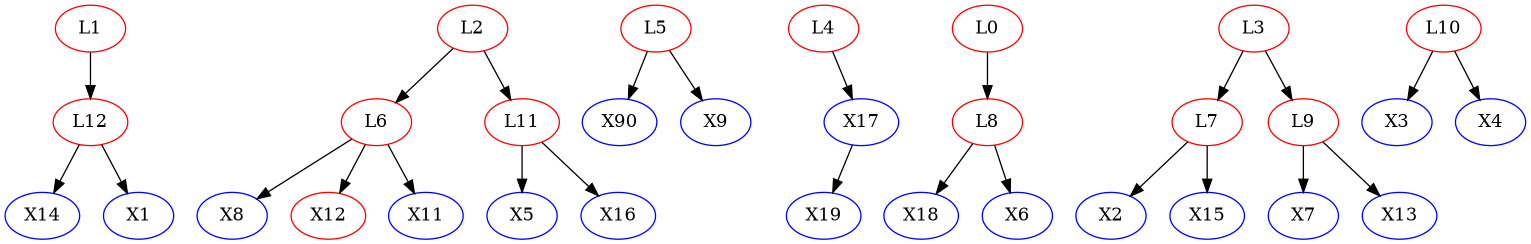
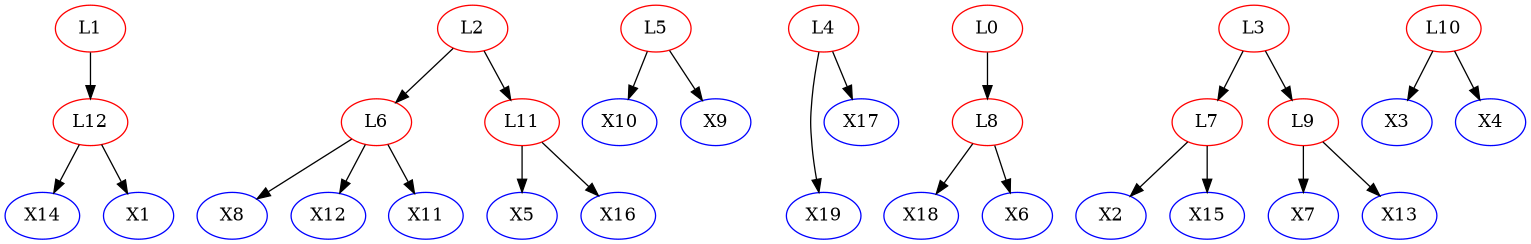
(620, 122) -> (620, 122)
(845, 163) -> (811, 116)
(328, 216) -> (328, 216)
